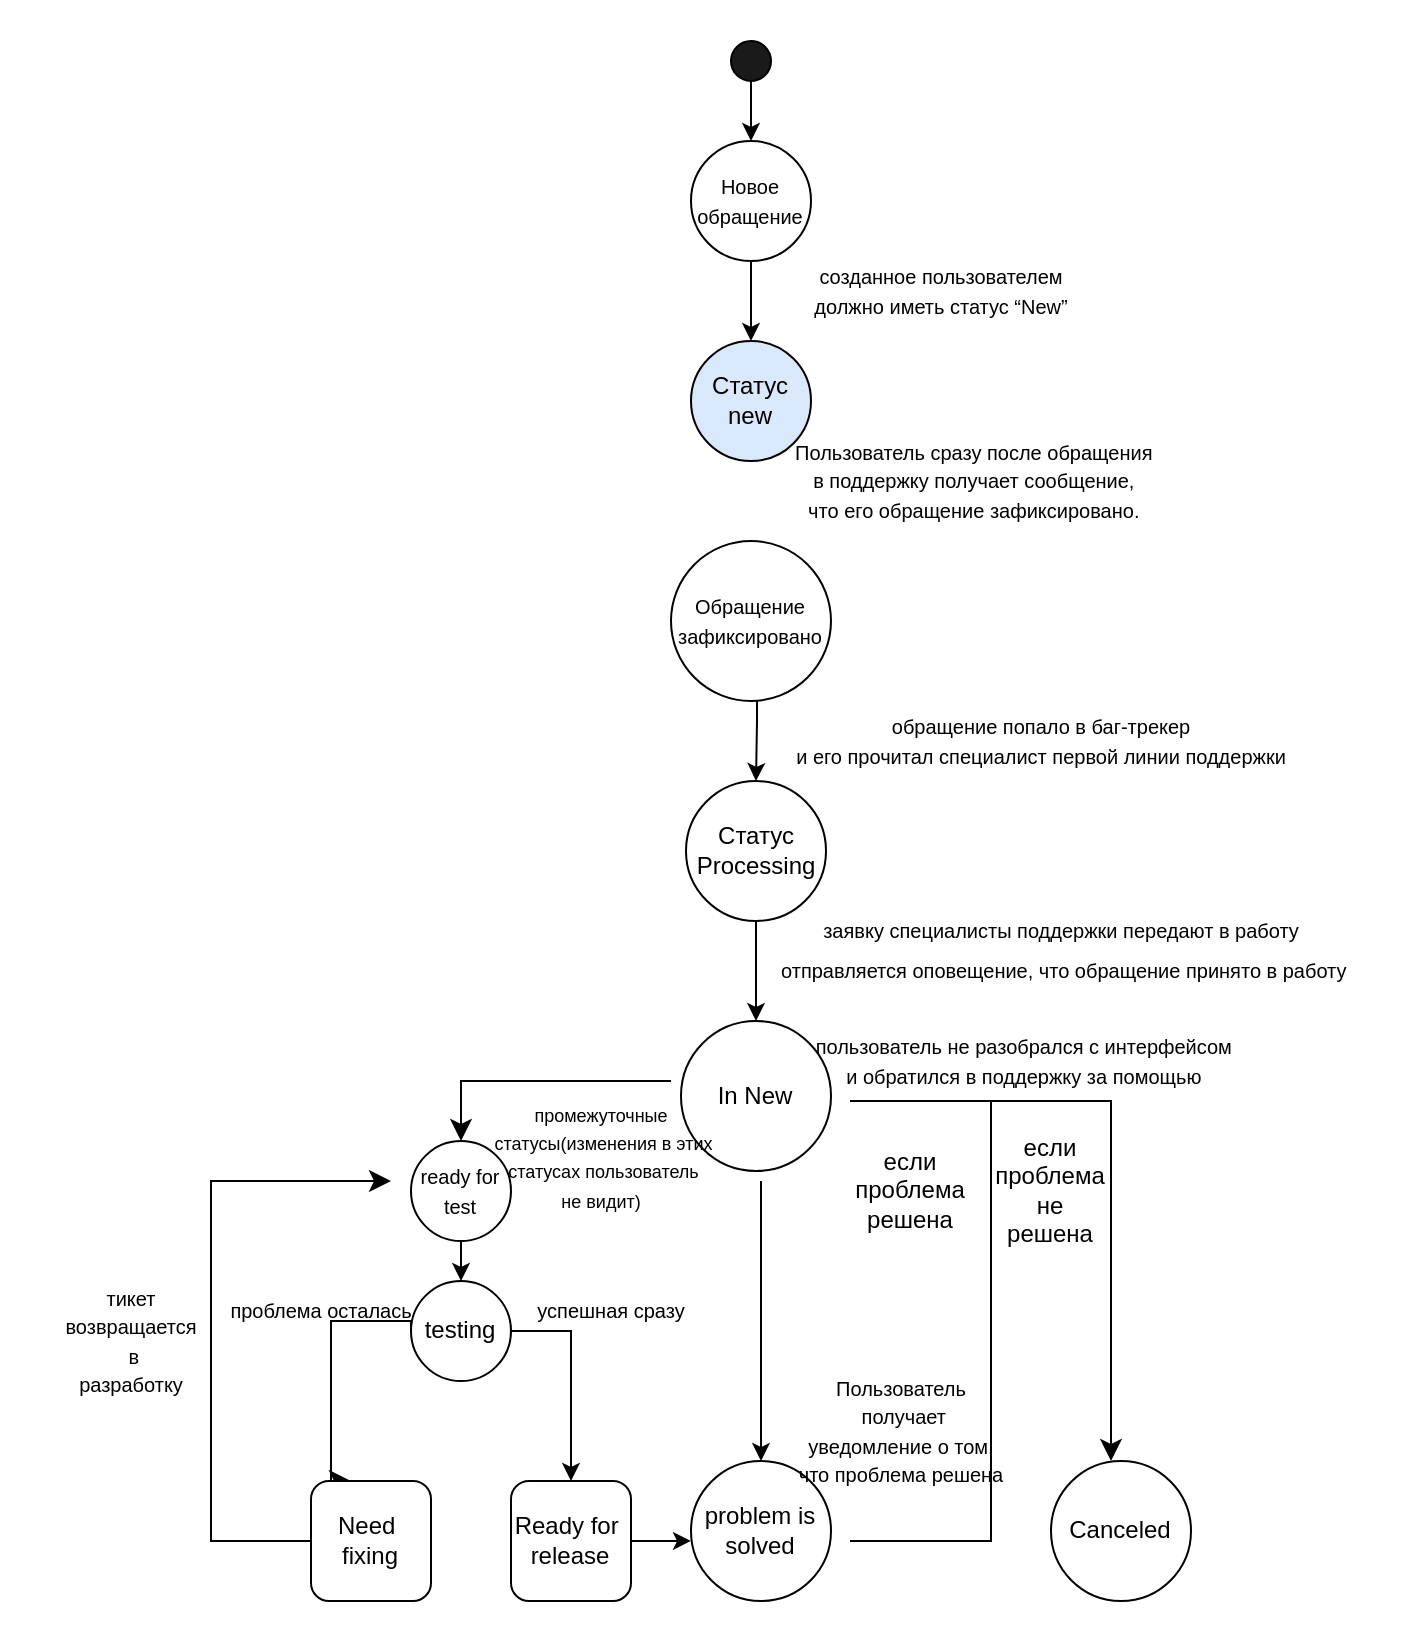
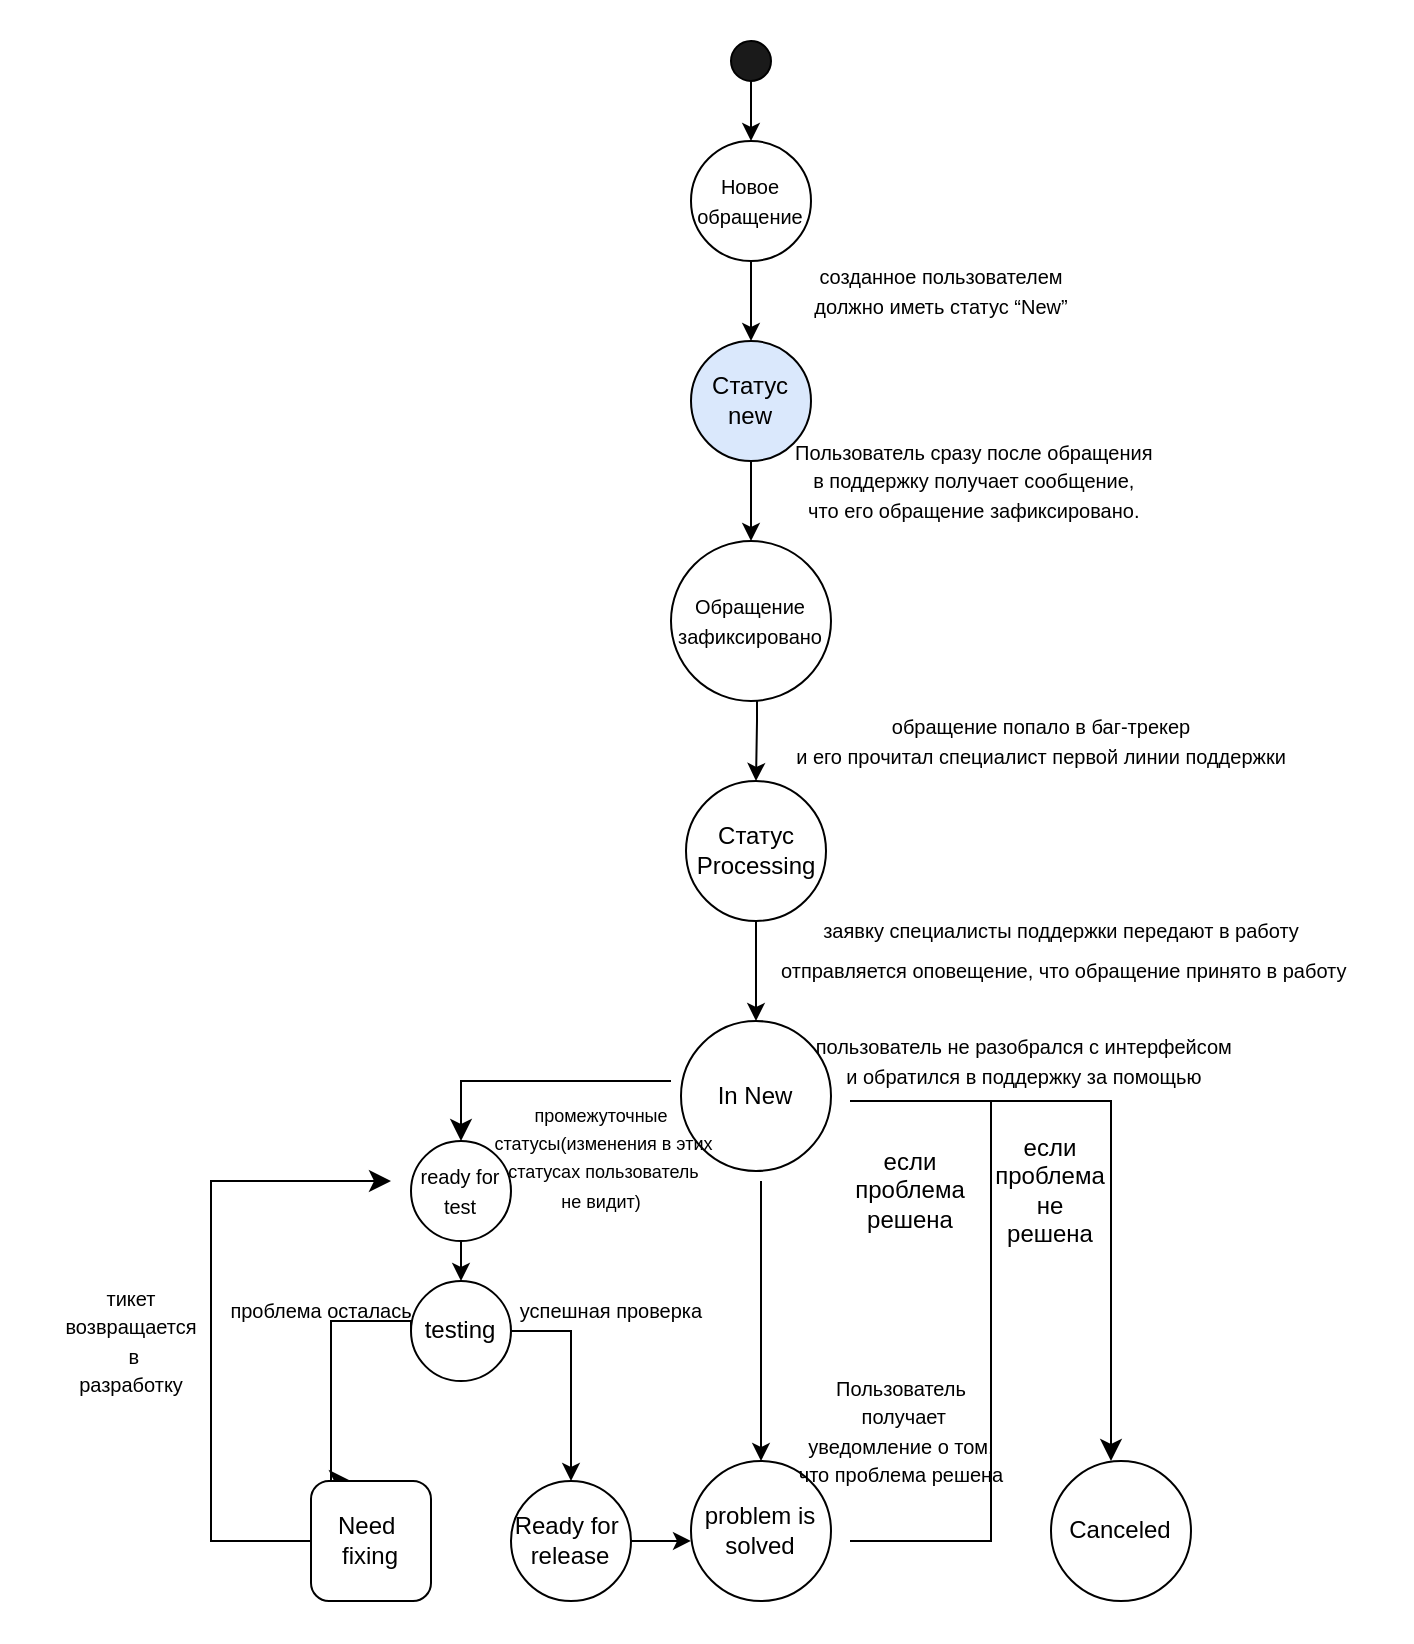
none -> (751, 494)
(612, 1311) -> (612, 1311)
(571, 1541) -> (571, 1541)
